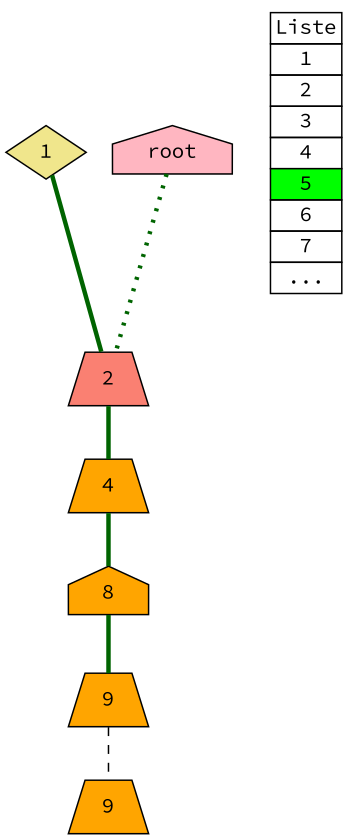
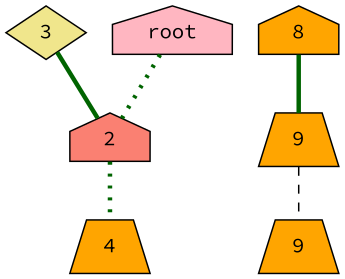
(46, 152) -> (46, 33)
(306, 152) -> none
(108, 379) -> (110, 140)
(108, 433) -> (110, 191)
(108, 540) -> none
